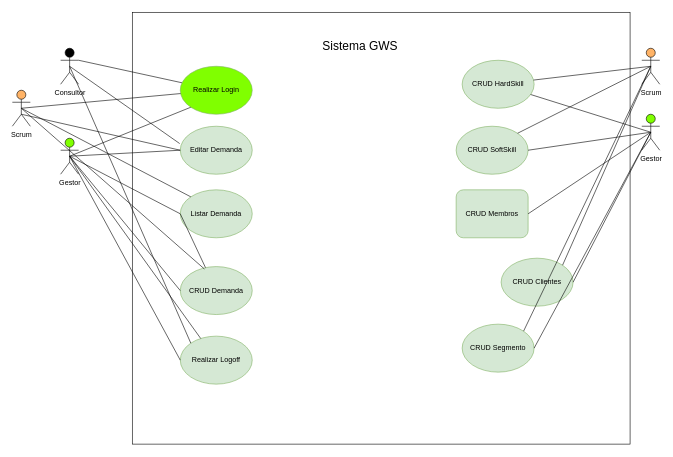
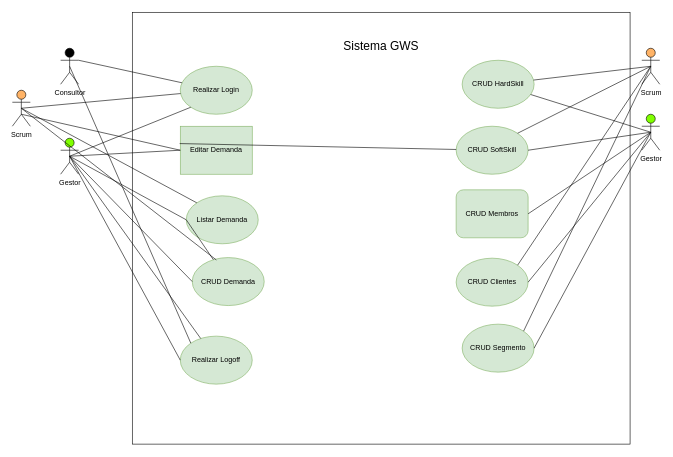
(360, 45) -> (381, 45)
(216, 90) -> (216, 90)
(127, 107) -> (269, 146)
(216, 150) -> (216, 150)
(216, 214) -> (222, 220)
(537, 282) -> (492, 282)
(216, 291) -> (228, 282)
